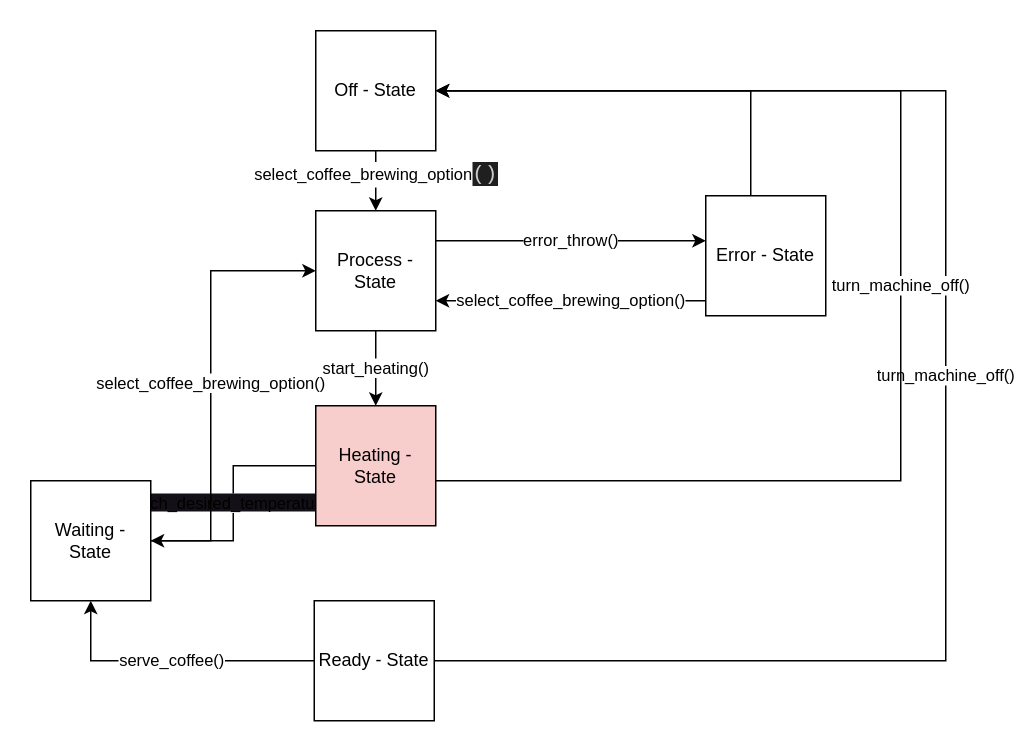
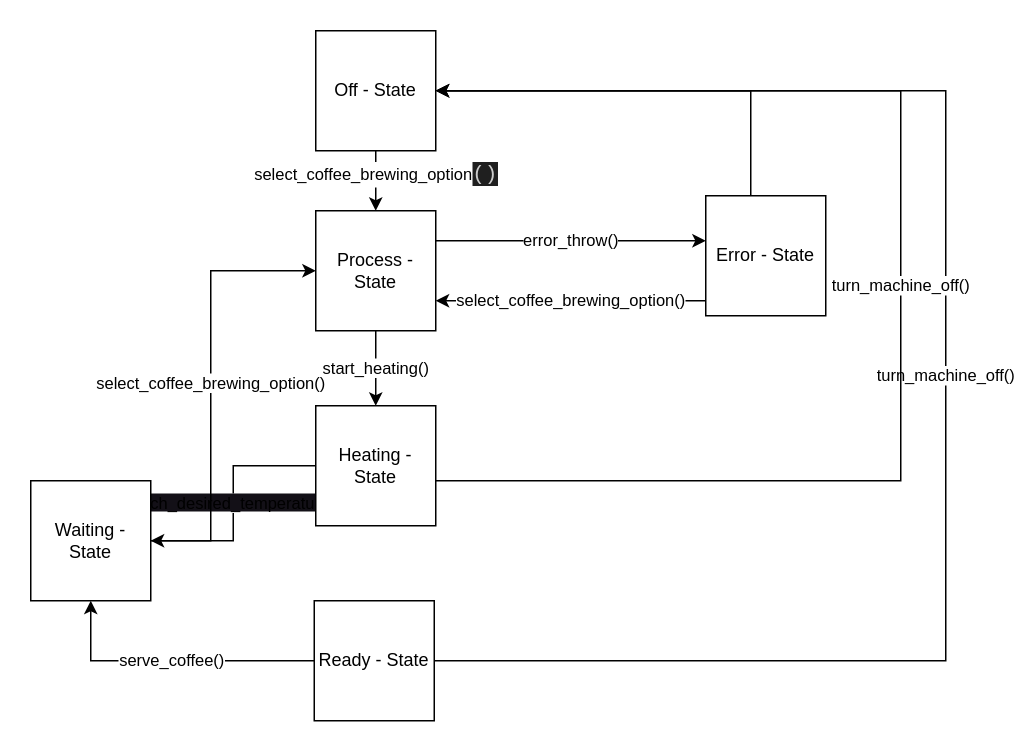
(376, 466) -> (376, 466)
